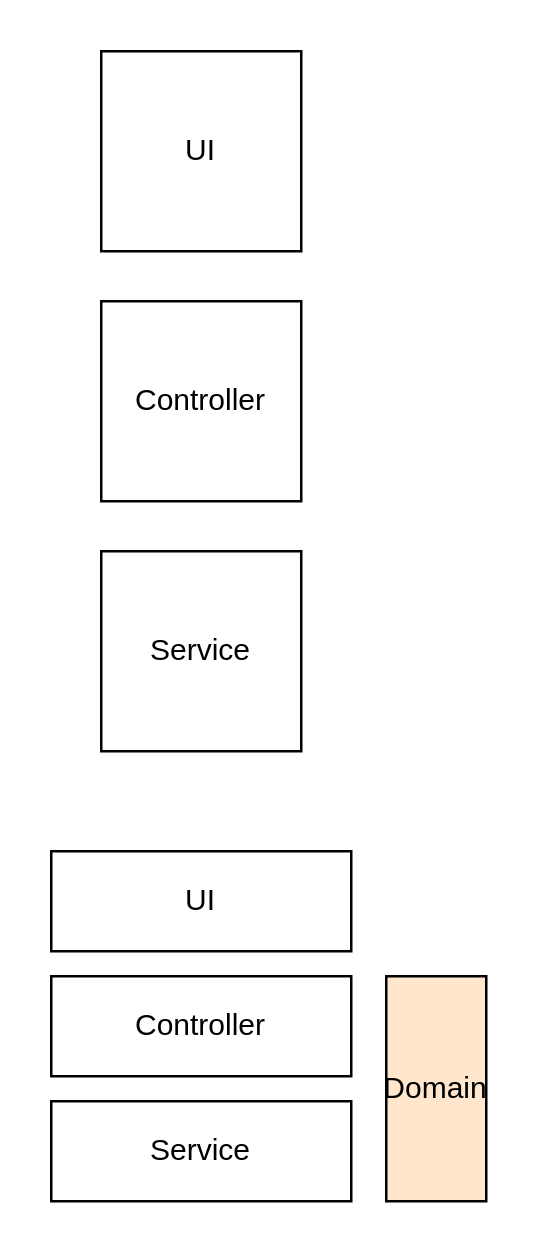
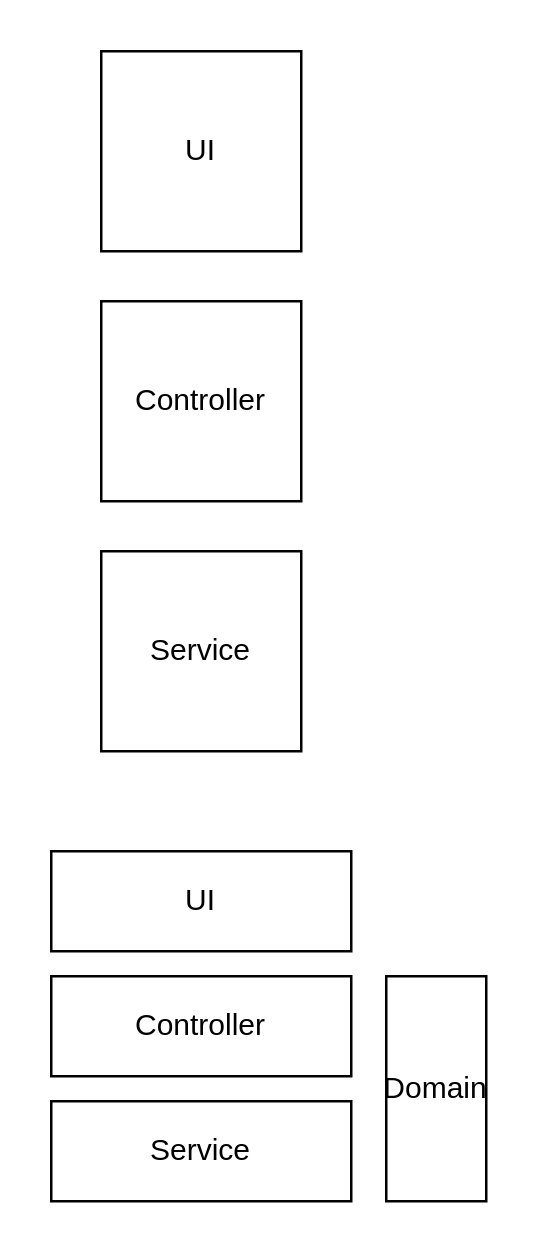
(436, 1089) -> (436, 1089)
